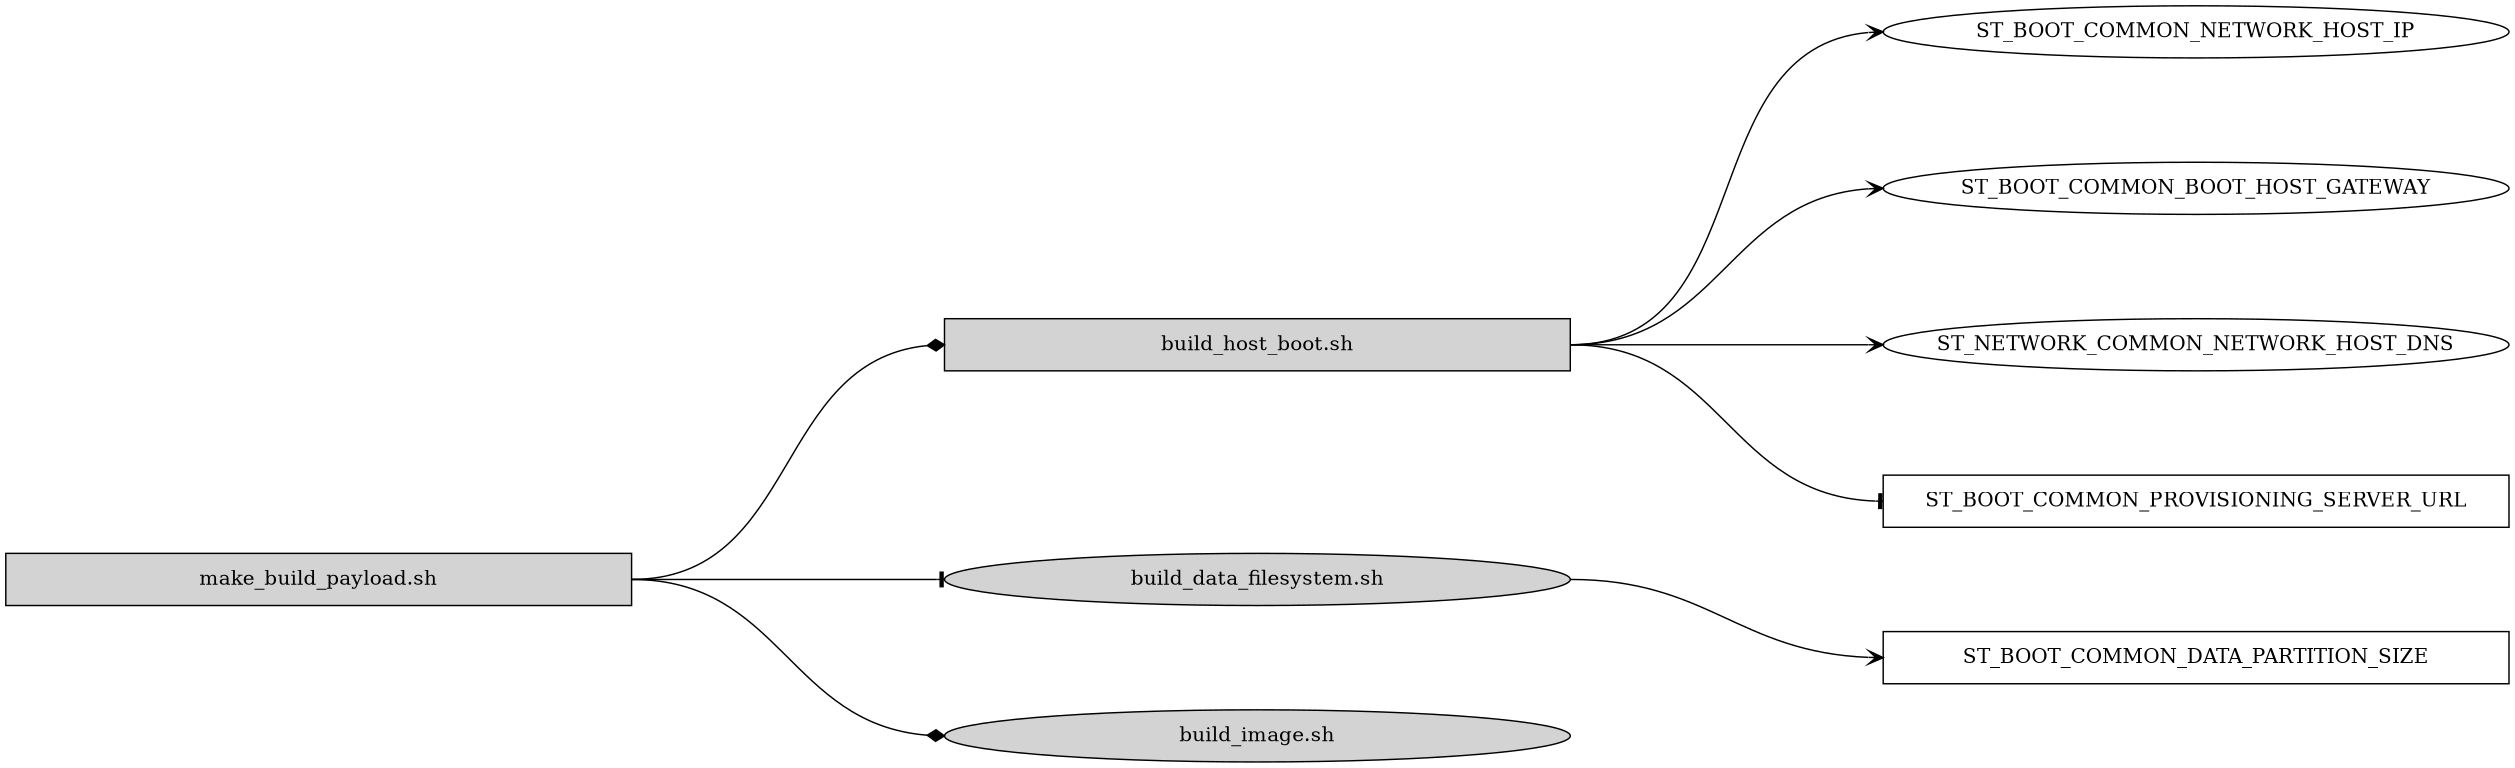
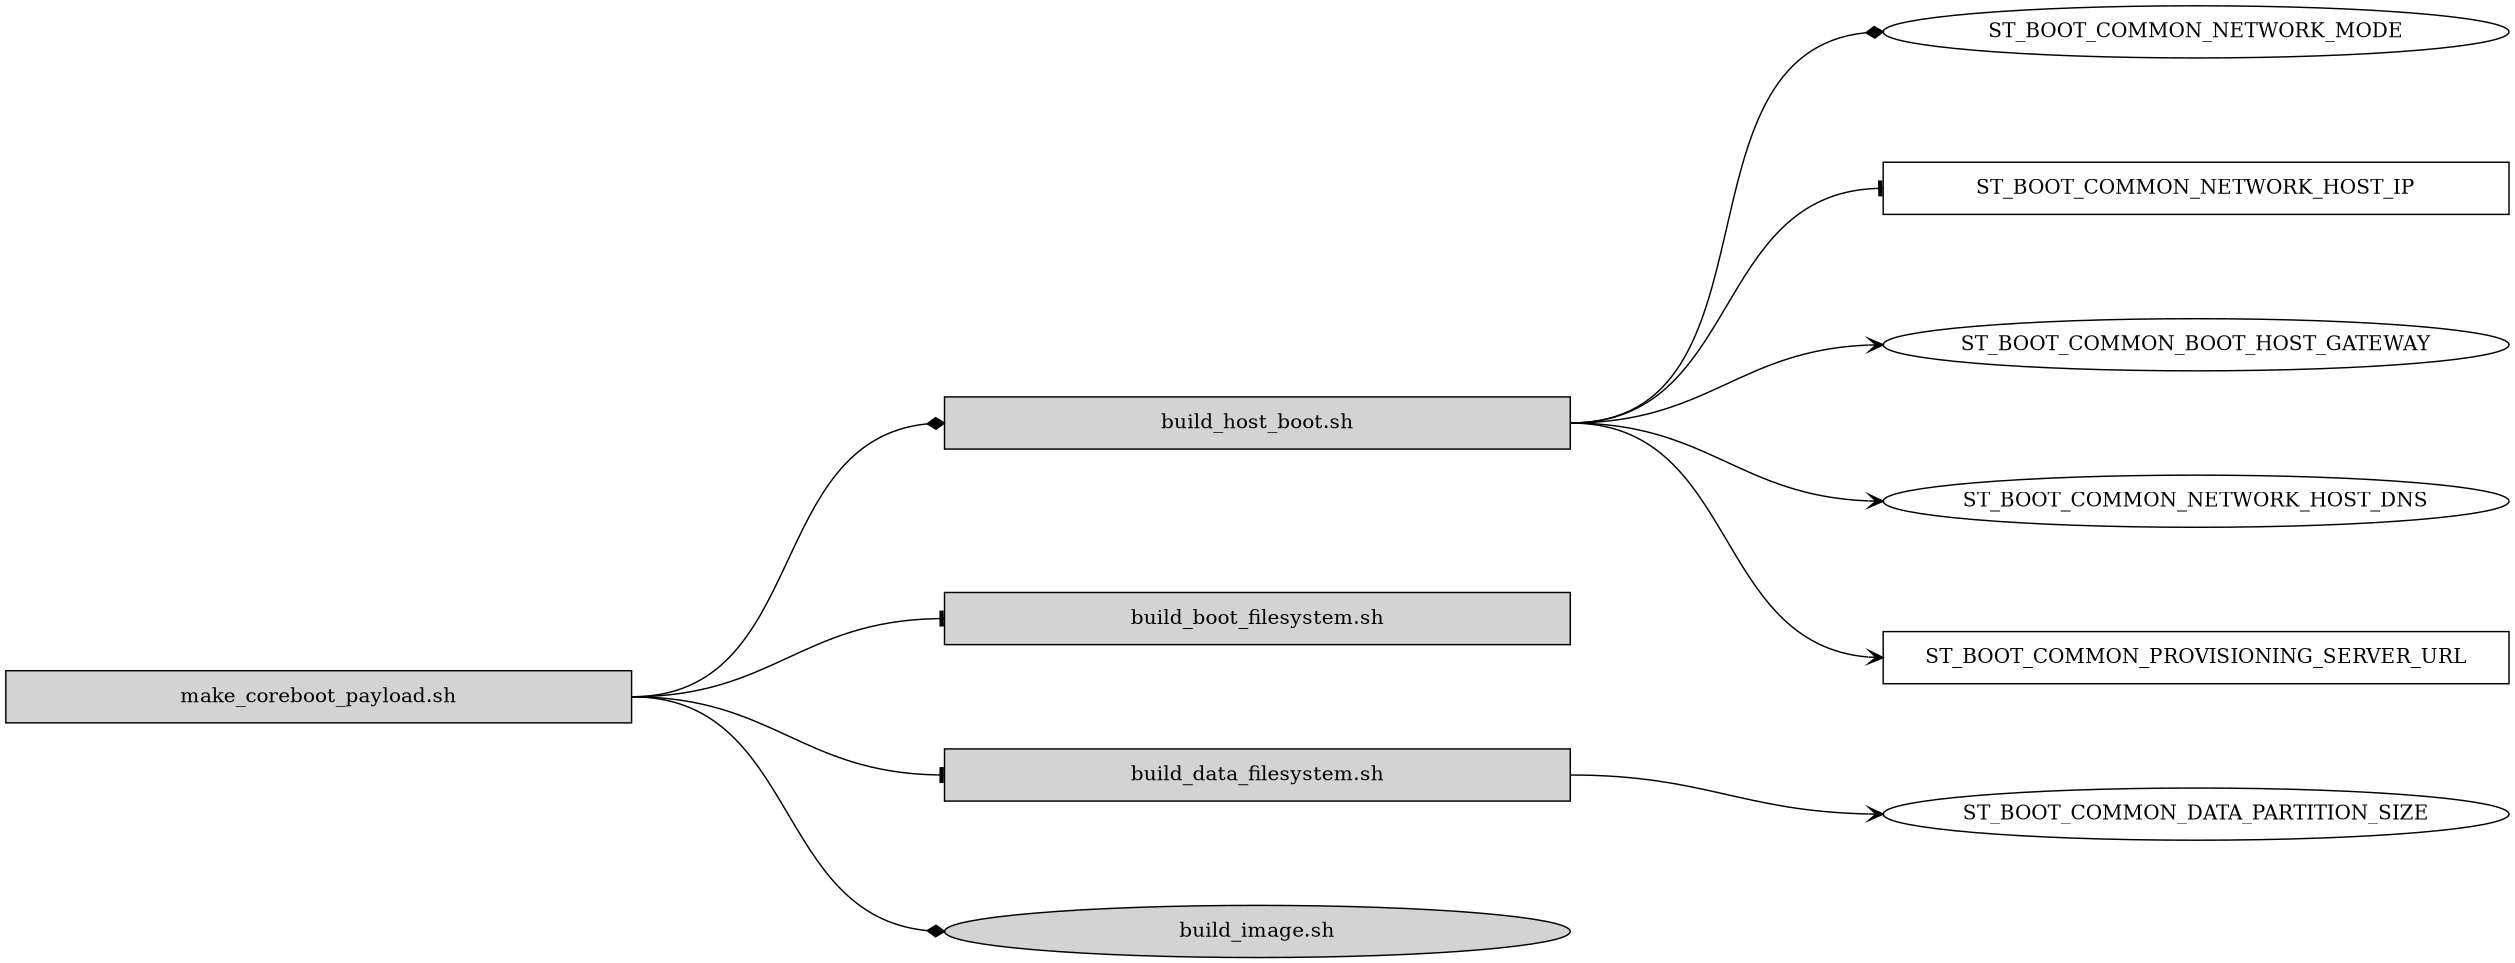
(2196, 32) -> (2196, 188)
none -> (2196, 32)
(1724, 195) -> (1725, 309)
(2196, 345) -> (2196, 501)
(1724, 420) -> (1723, 534)
(319, 579) -> (319, 697)
(1257, 579) -> (1257, 775)
none -> (1257, 619)
(2196, 658) -> (2196, 814)
